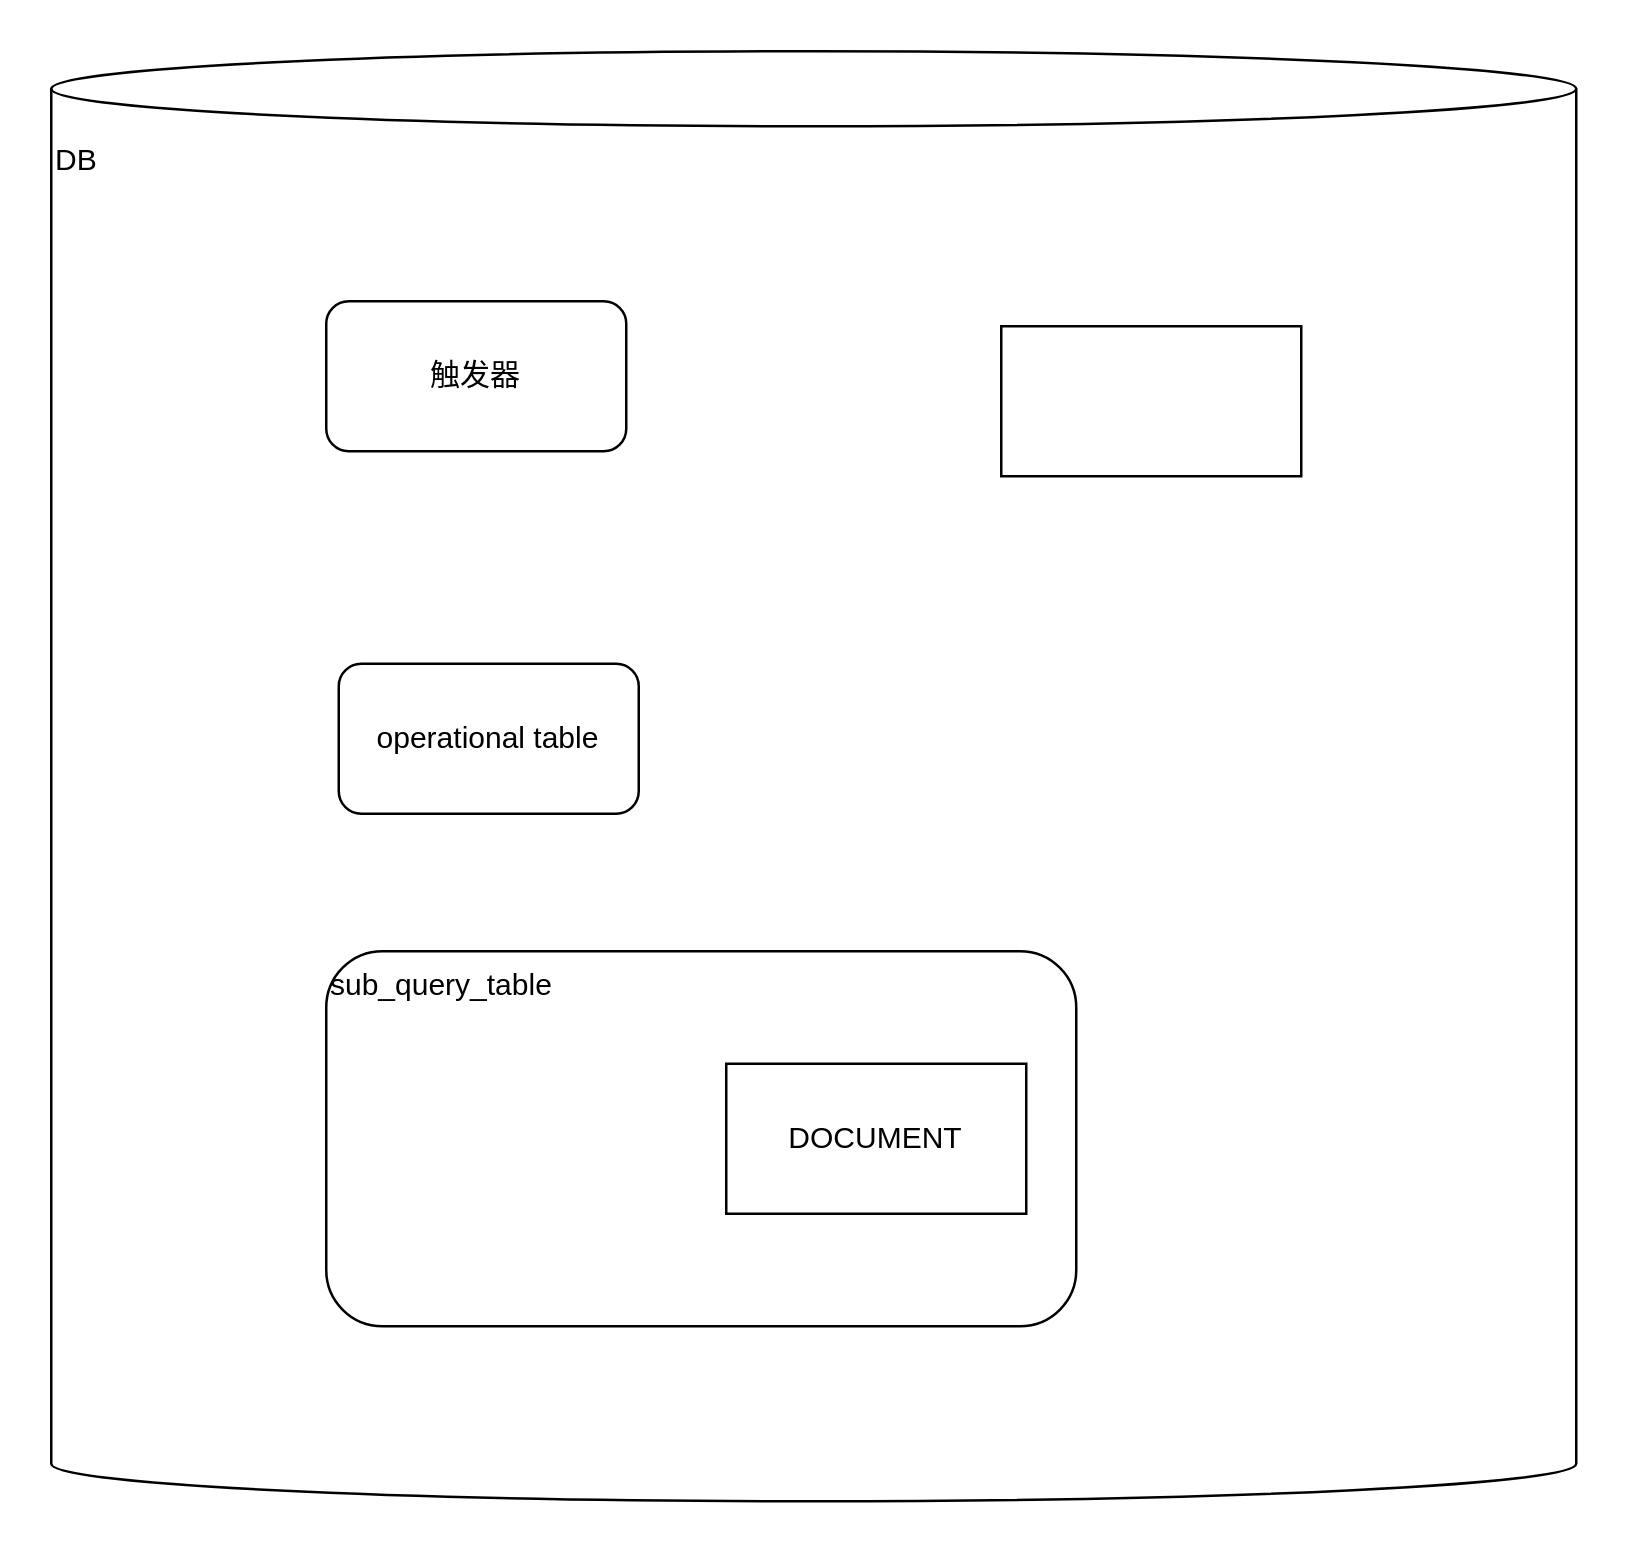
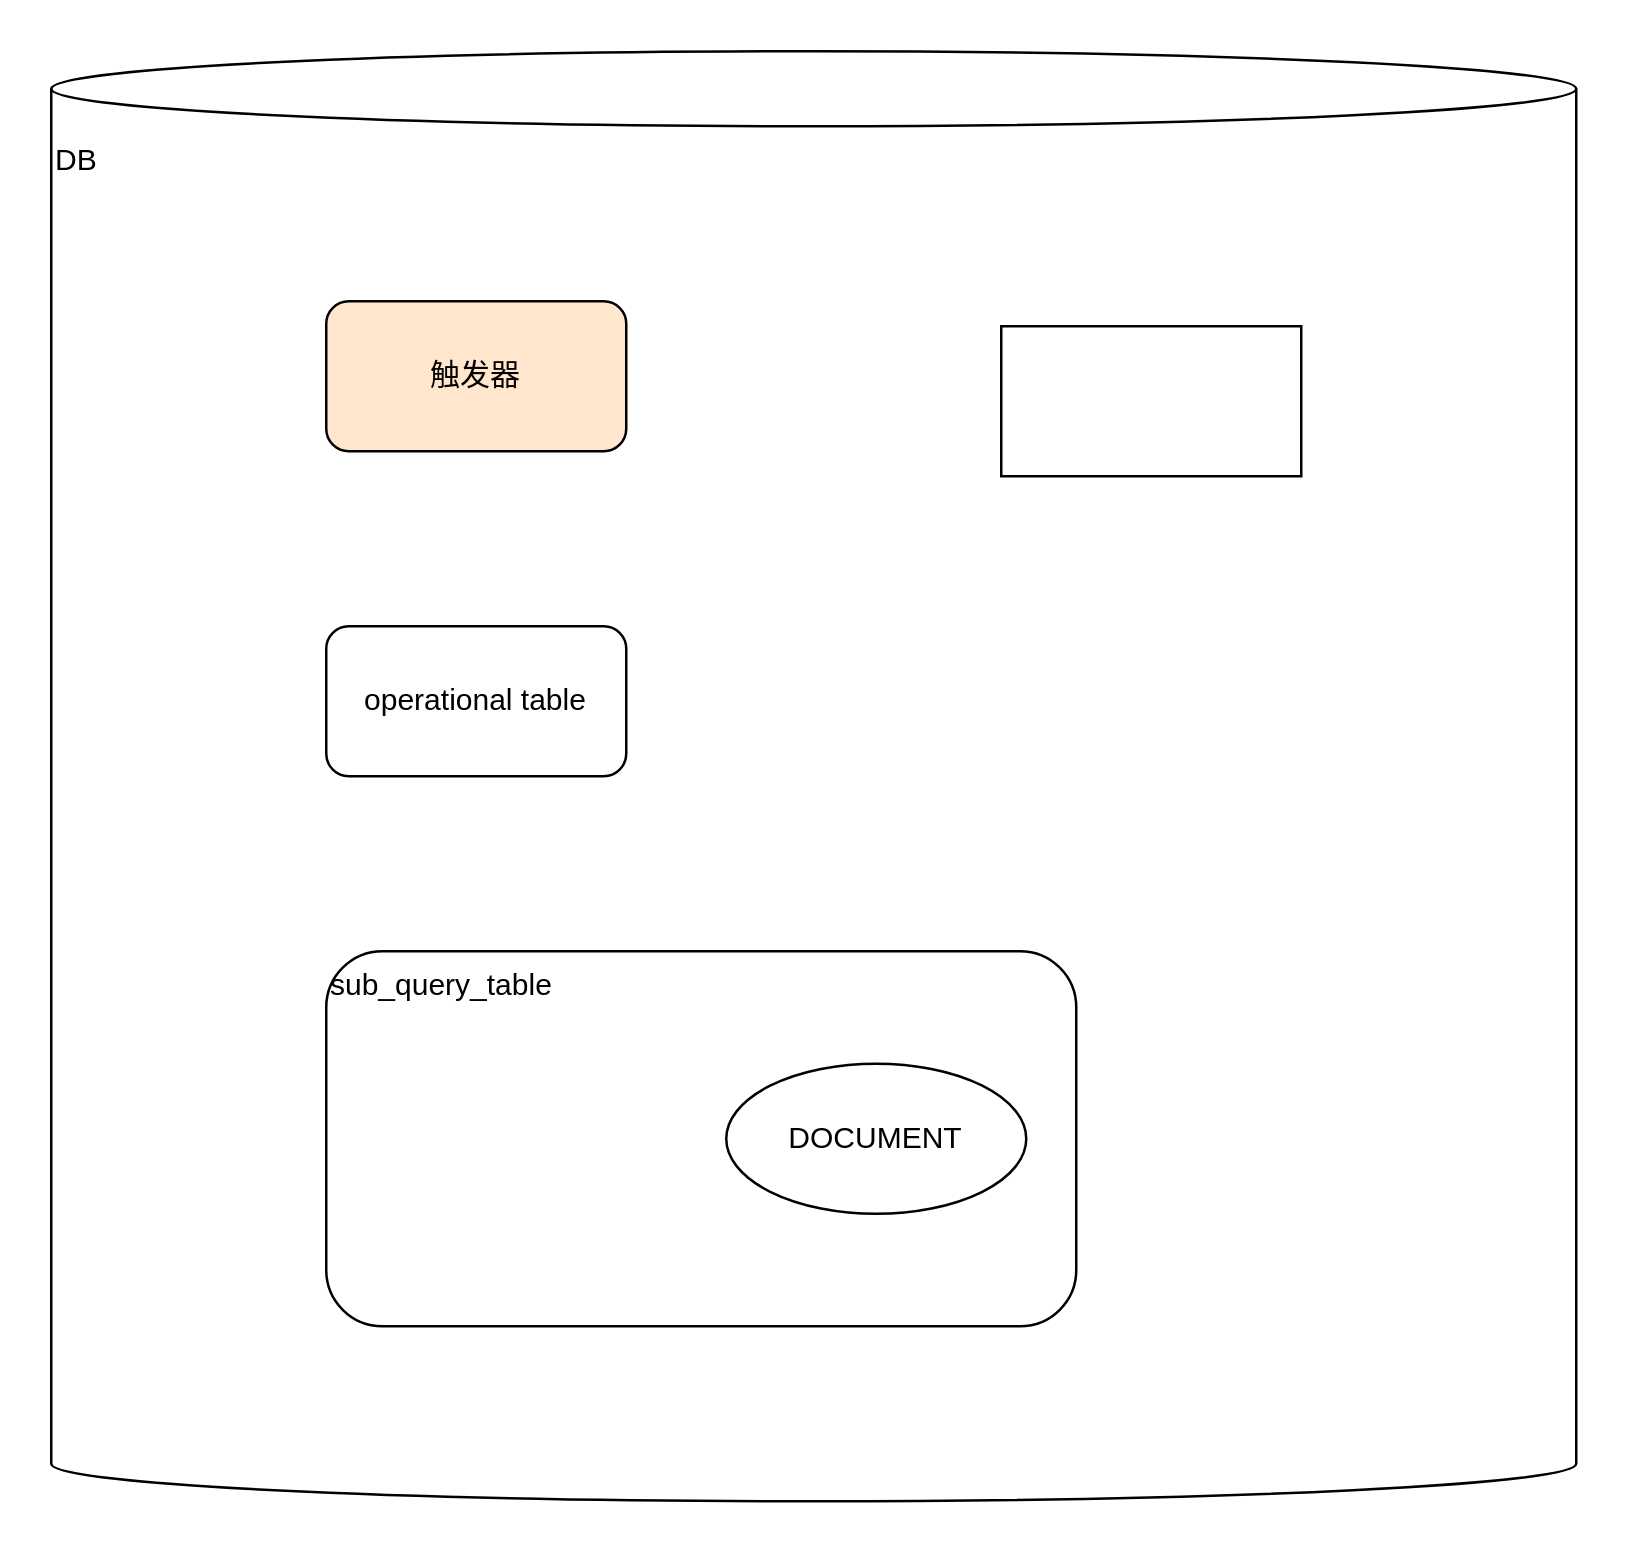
(476, 376) -> (476, 376)
(489, 739) -> (476, 701)
(876, 1139) -> (876, 1139)
